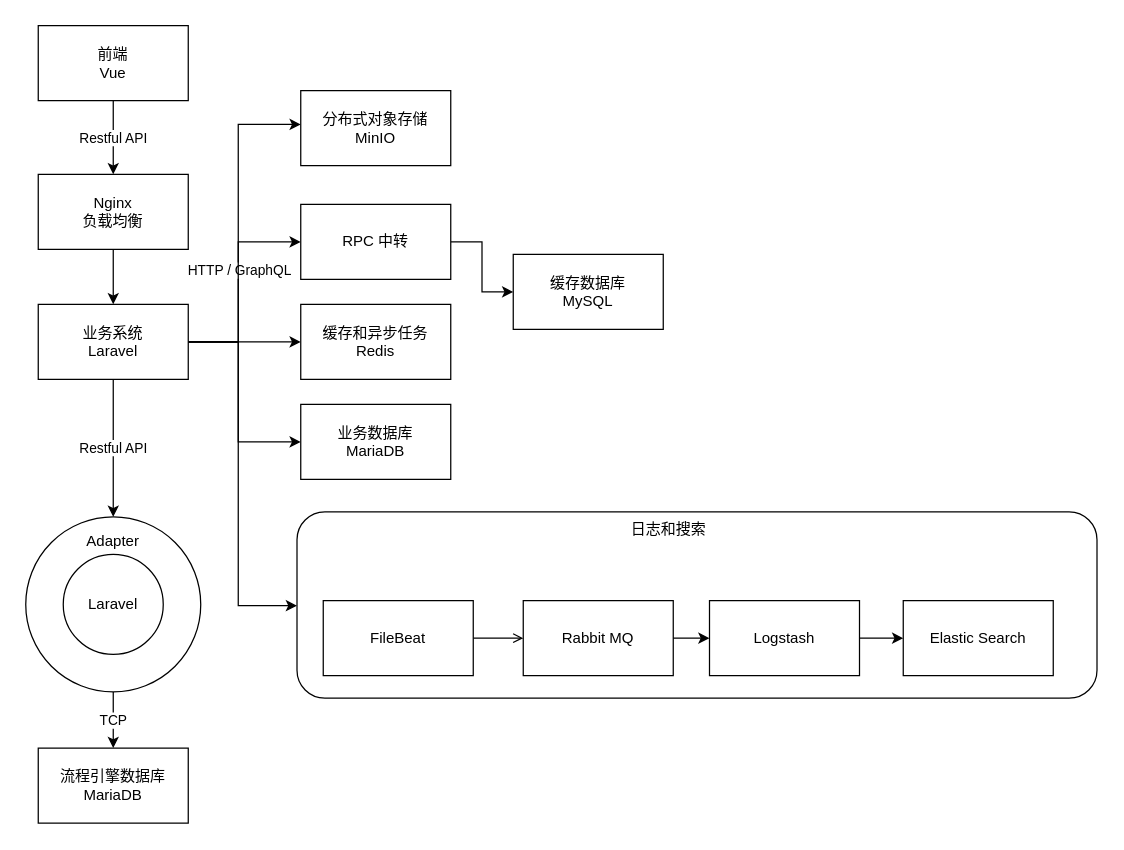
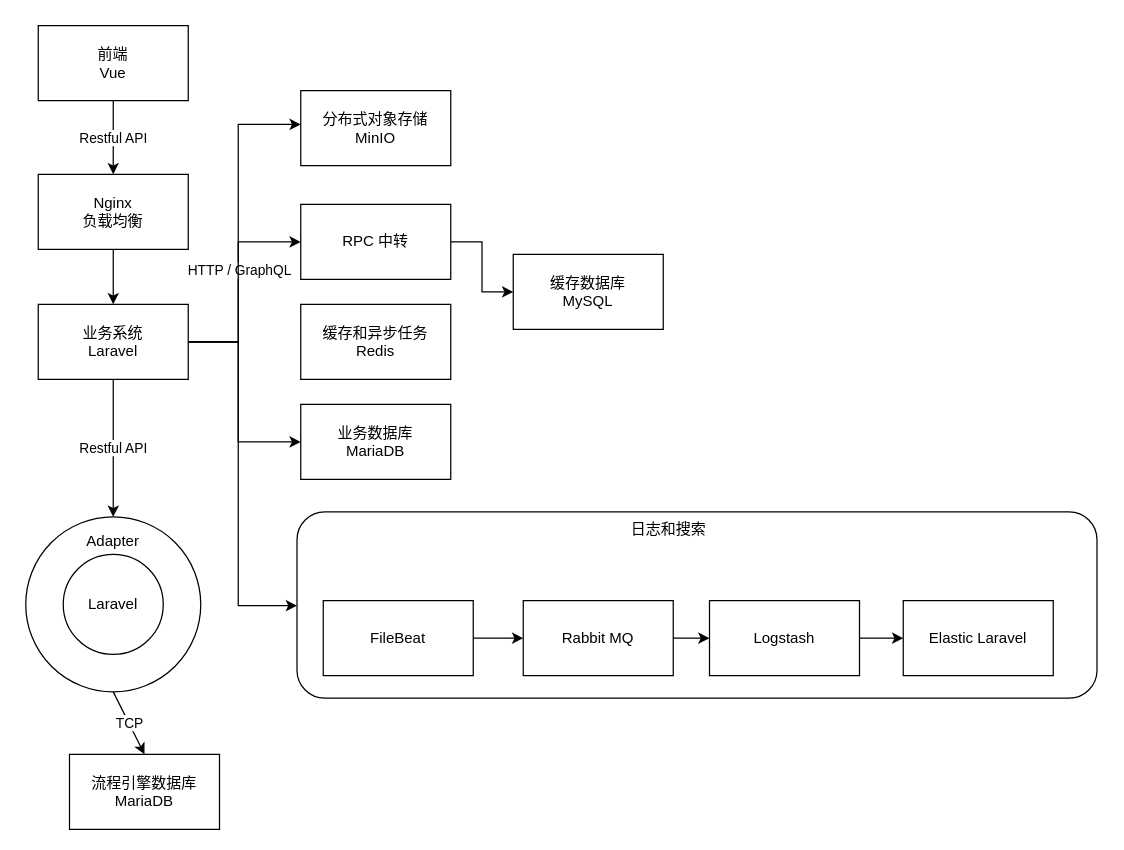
(267, 342) -> none
(515, 638) -> (513, 638)
(978, 638) -> (978, 638)
(113, 786) -> (144, 792)
